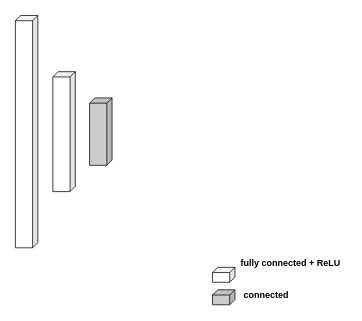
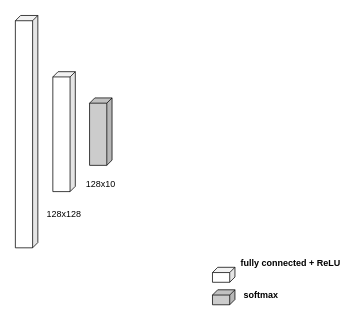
none -> (101, 184)
none -> (64, 214)
(267, 296) -> (262, 296)
